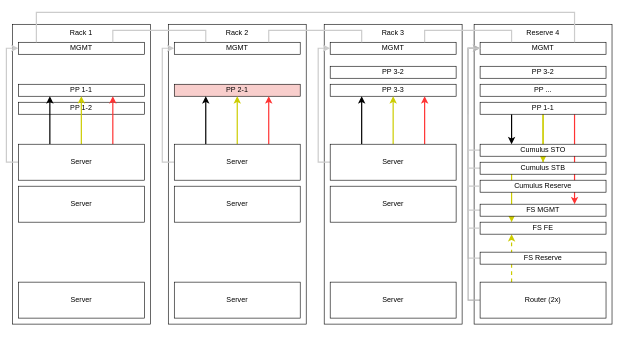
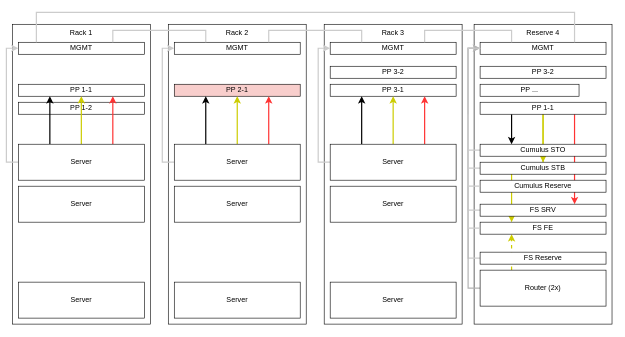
(393, 90) -> (393, 90)
(543, 90) -> (530, 90)
(543, 210) -> (543, 210)
(543, 300) -> (543, 288)
